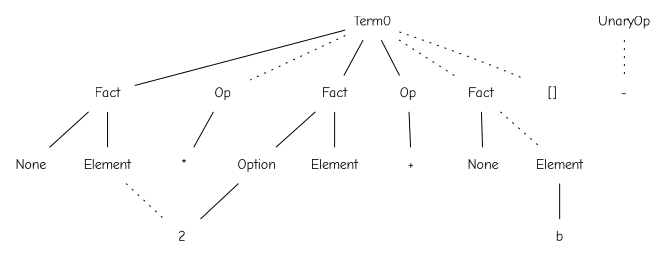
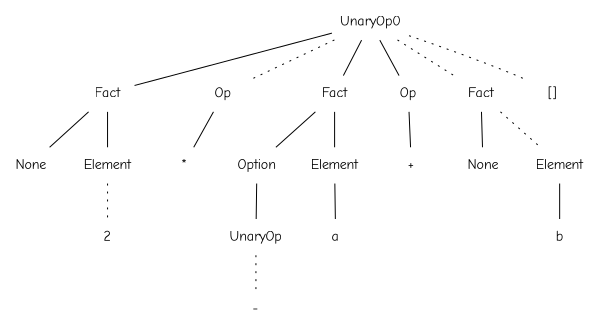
(372, 22) -> (370, 22)
(219, 201) -> (256, 201)
none -> (336, 237)
